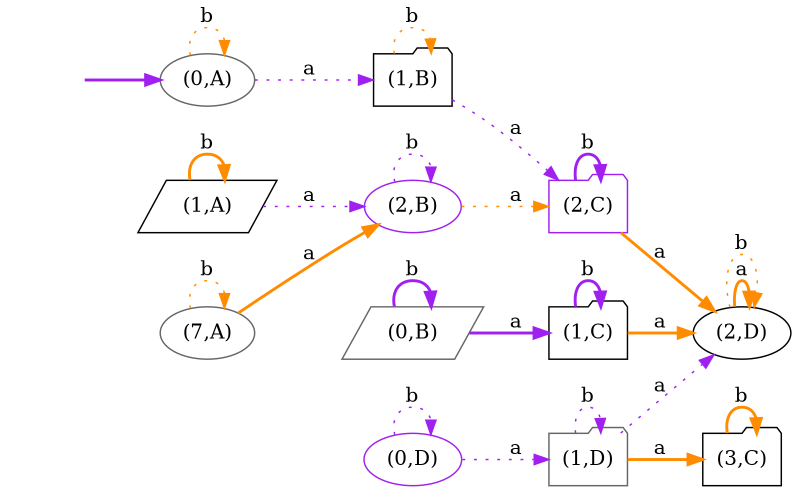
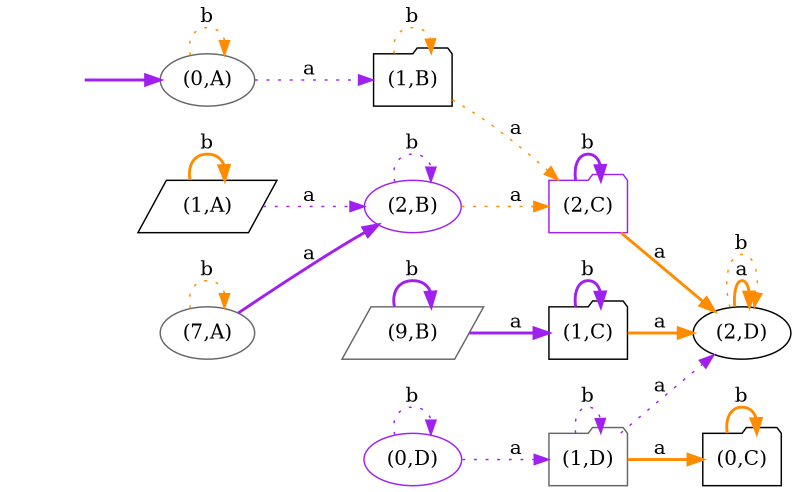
(502, 133) -> (502, 133)
(301, 272) -> (301, 272)
(413, 333) -> (413, 333)
(742, 460) -> (742, 460)
